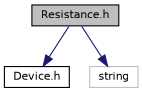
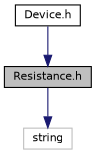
(59, 42) -> (48, 41)
